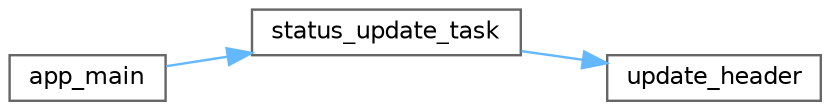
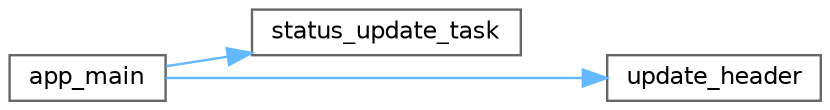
(552, 55) -> (374, 78)
